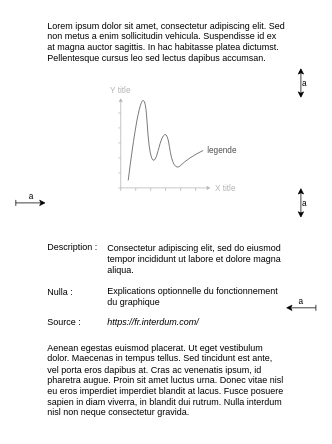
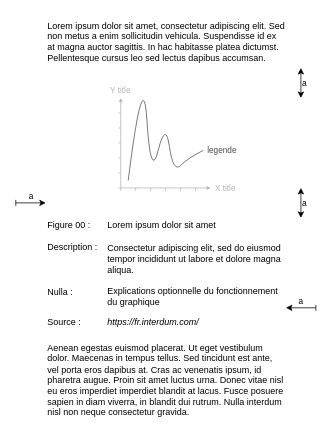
none -> (166, 225)
